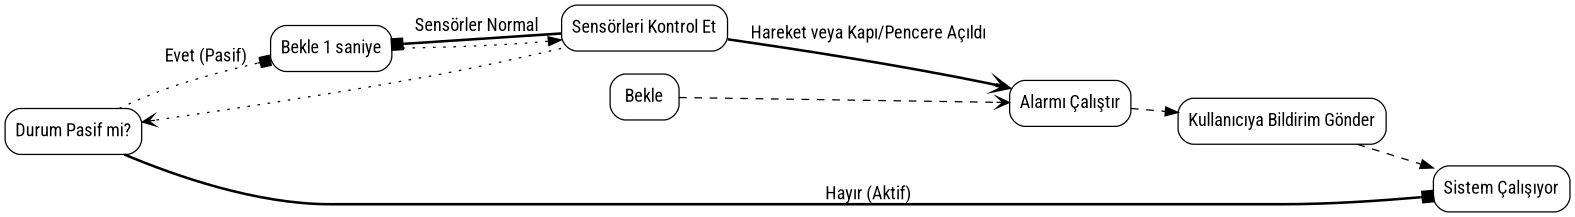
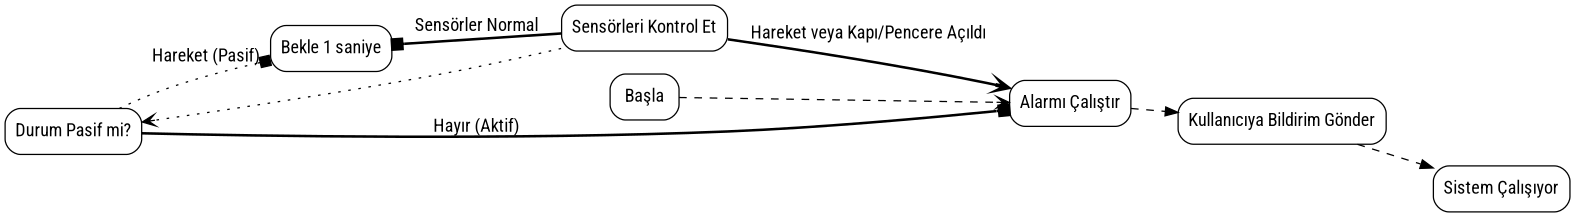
(470, 46) -> none
(206, 57) -> (206, 57)
(645, 97) -> (645, 97)
(769, 204) -> (570, 136)
